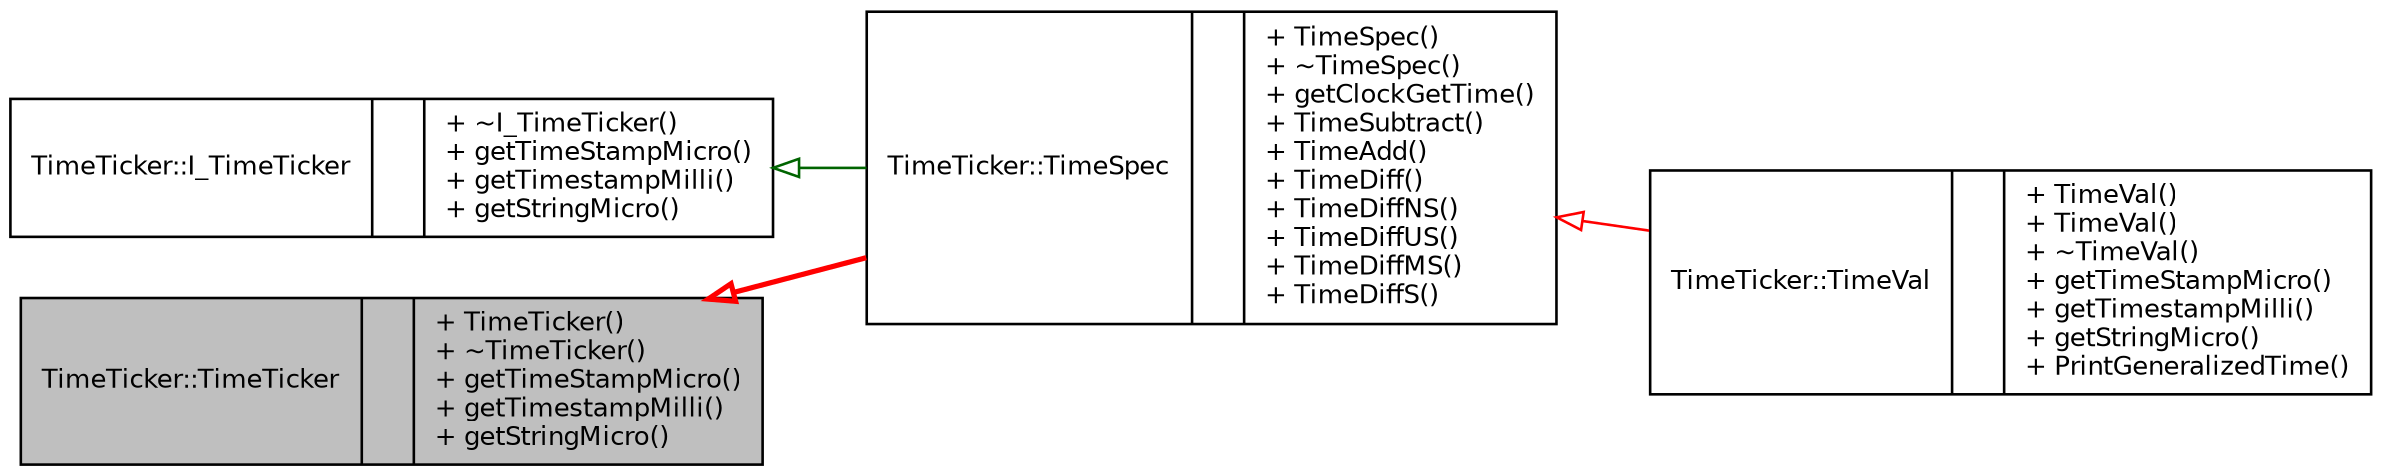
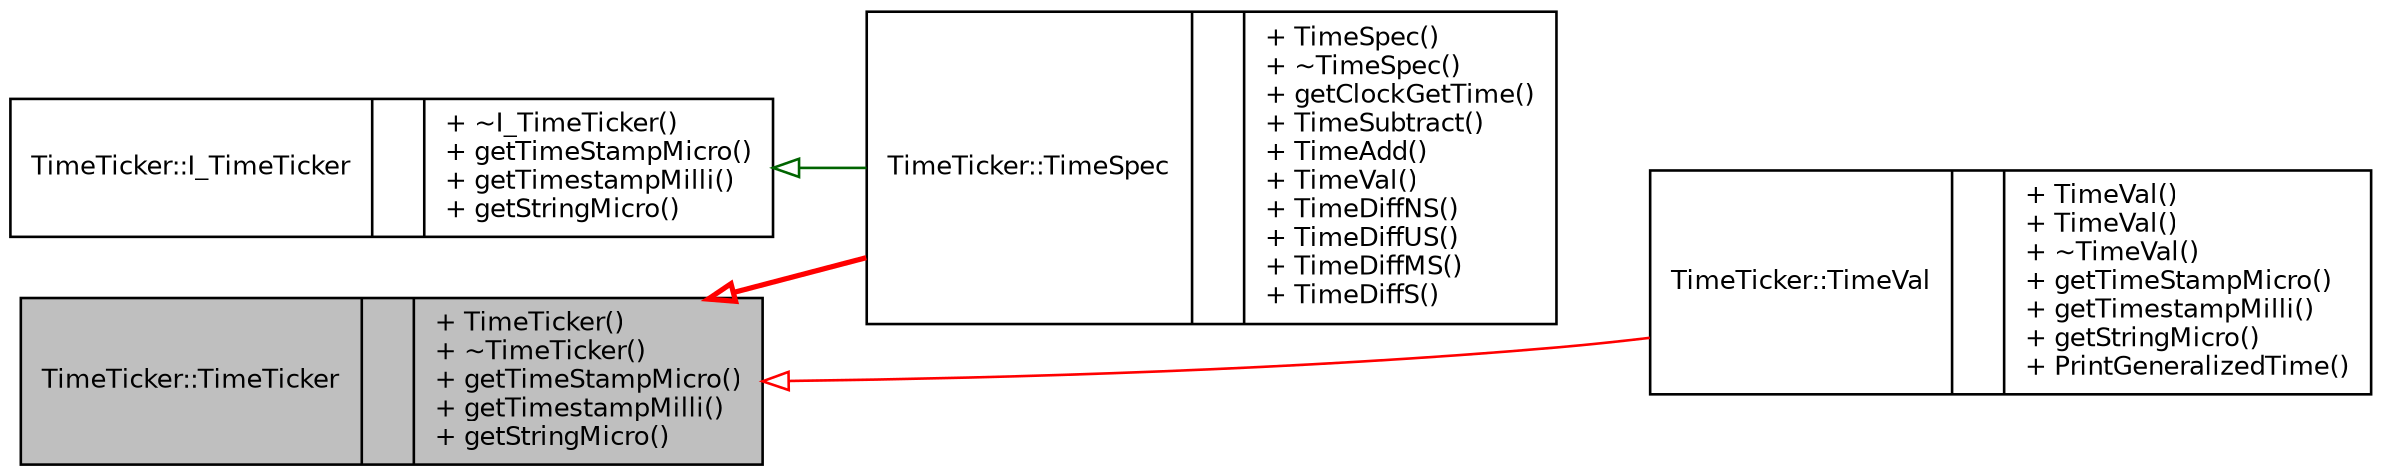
(1344, 181) -> (1342, 181)
(1616, 226) -> (1220, 369)
